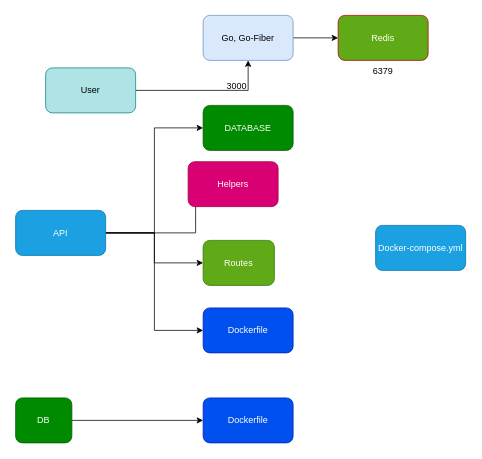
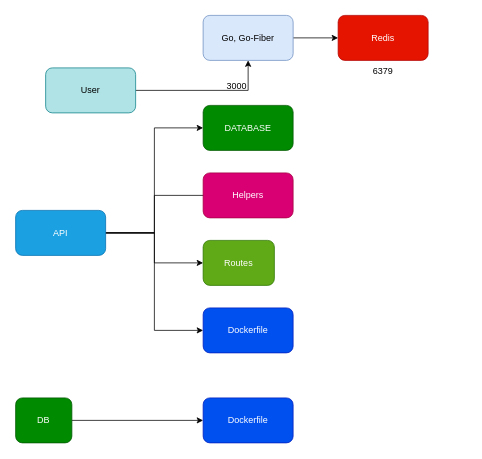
(383, 38) -> (383, 38)
(233, 184) -> (248, 195)
(420, 248) -> none
